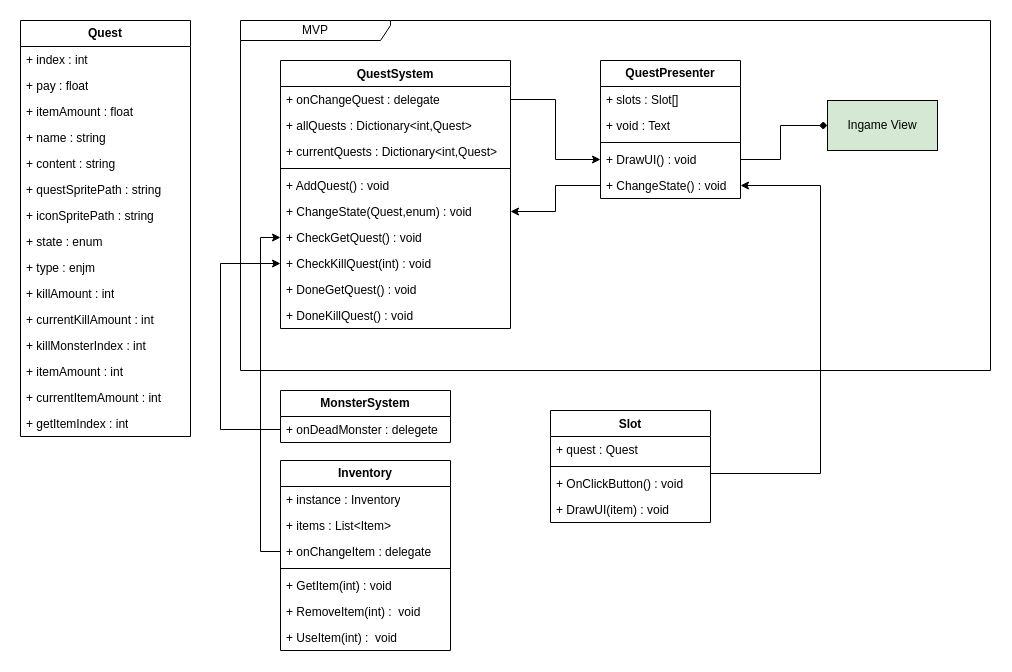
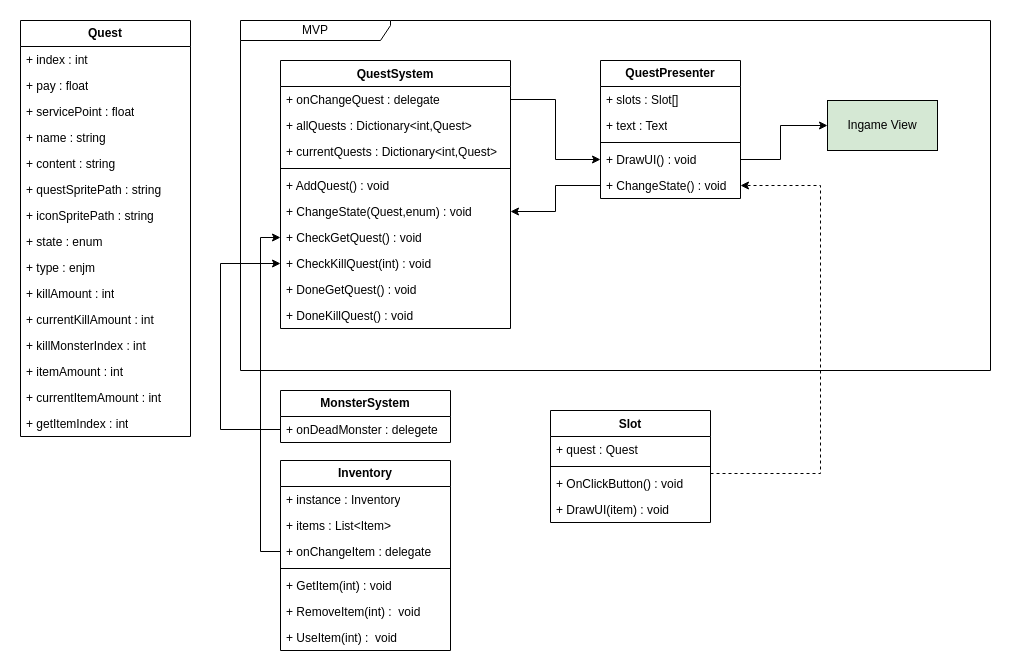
(84, 113) -> (90, 113)
(818, 126) -> (819, 126)
(642, 127) -> (644, 127)
(821, 349) -> (821, 349)
